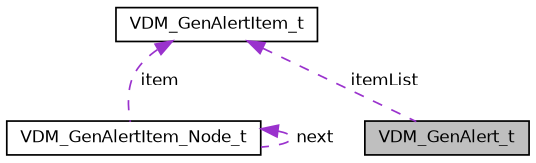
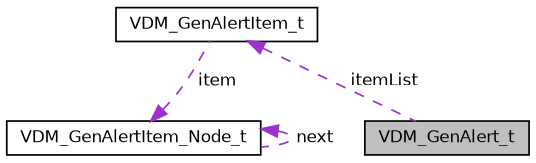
(132, 81) -> (189, 77)
